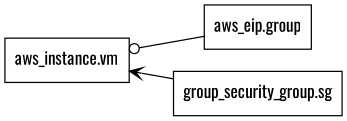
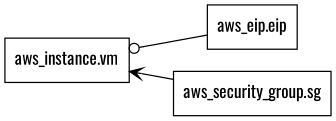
(258, 27) -> (252, 27)
(258, 94) -> (252, 94)
